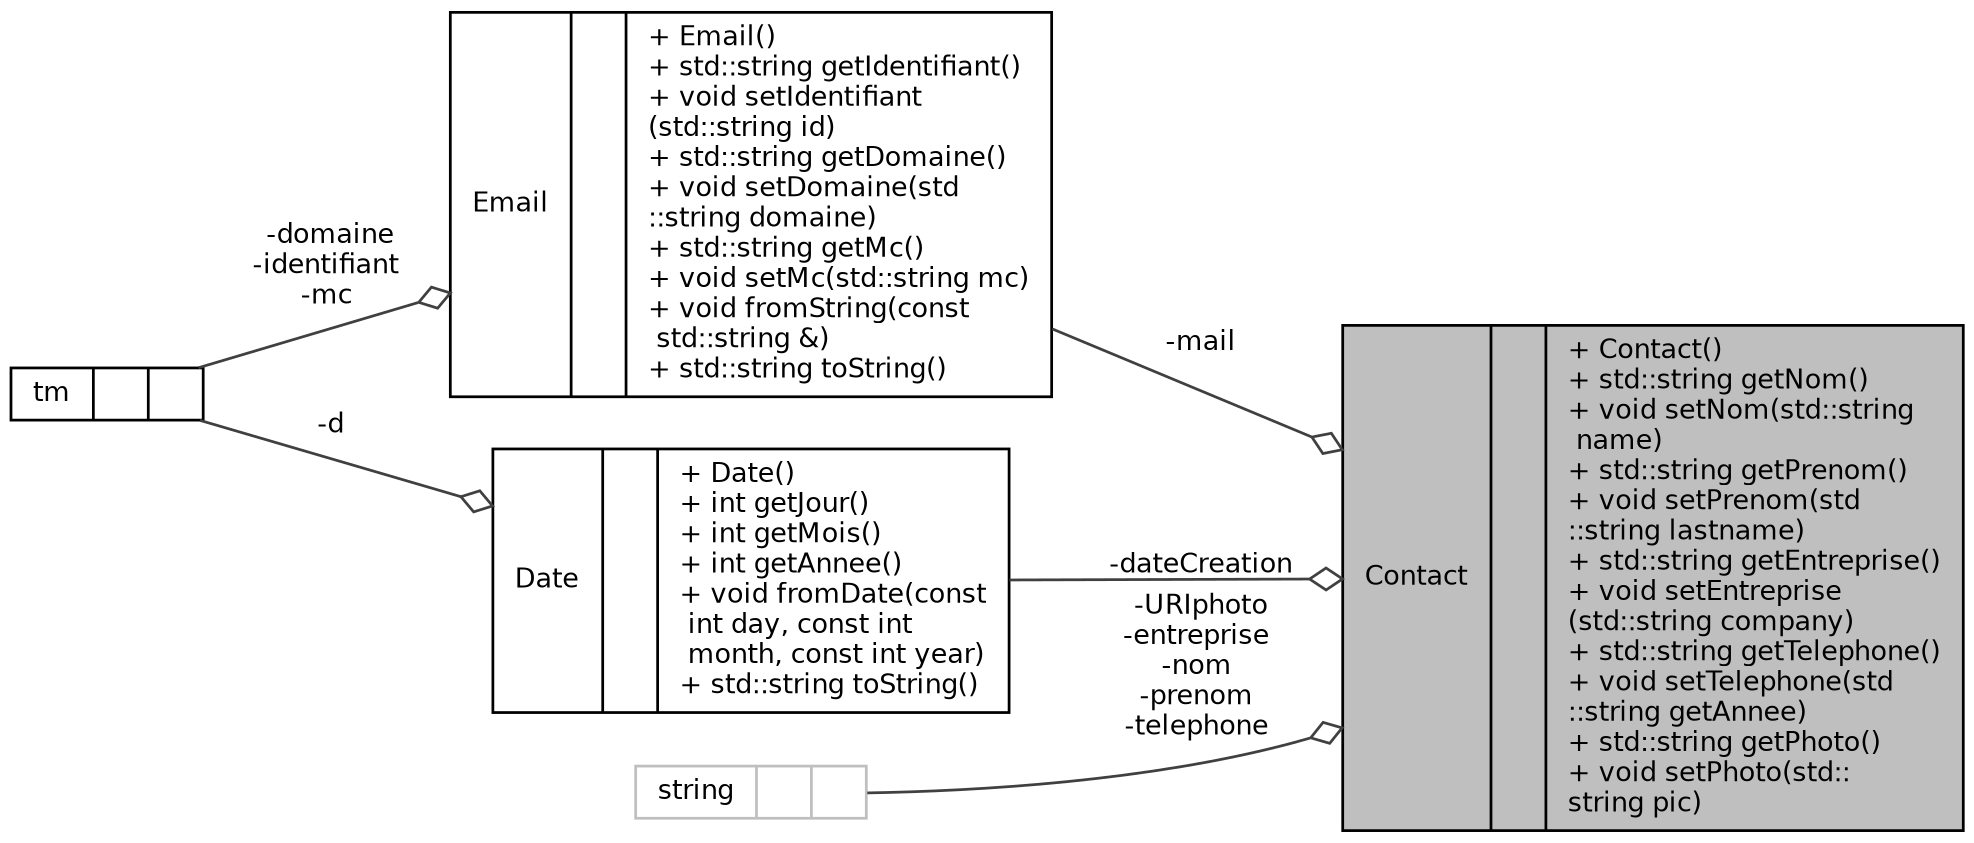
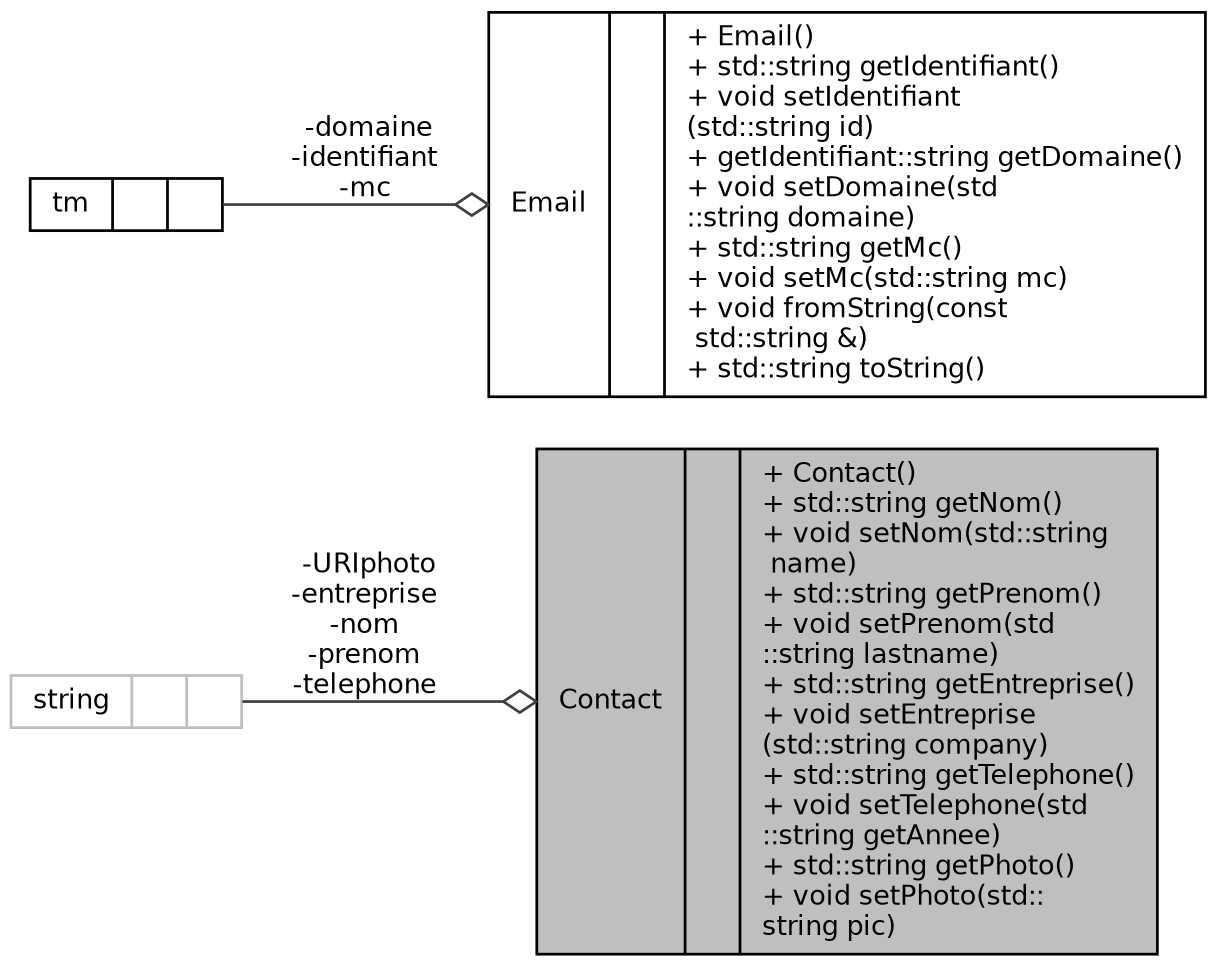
(828, 158) -> (935, 158)
(1182, 383) -> none
(751, 581) -> none
